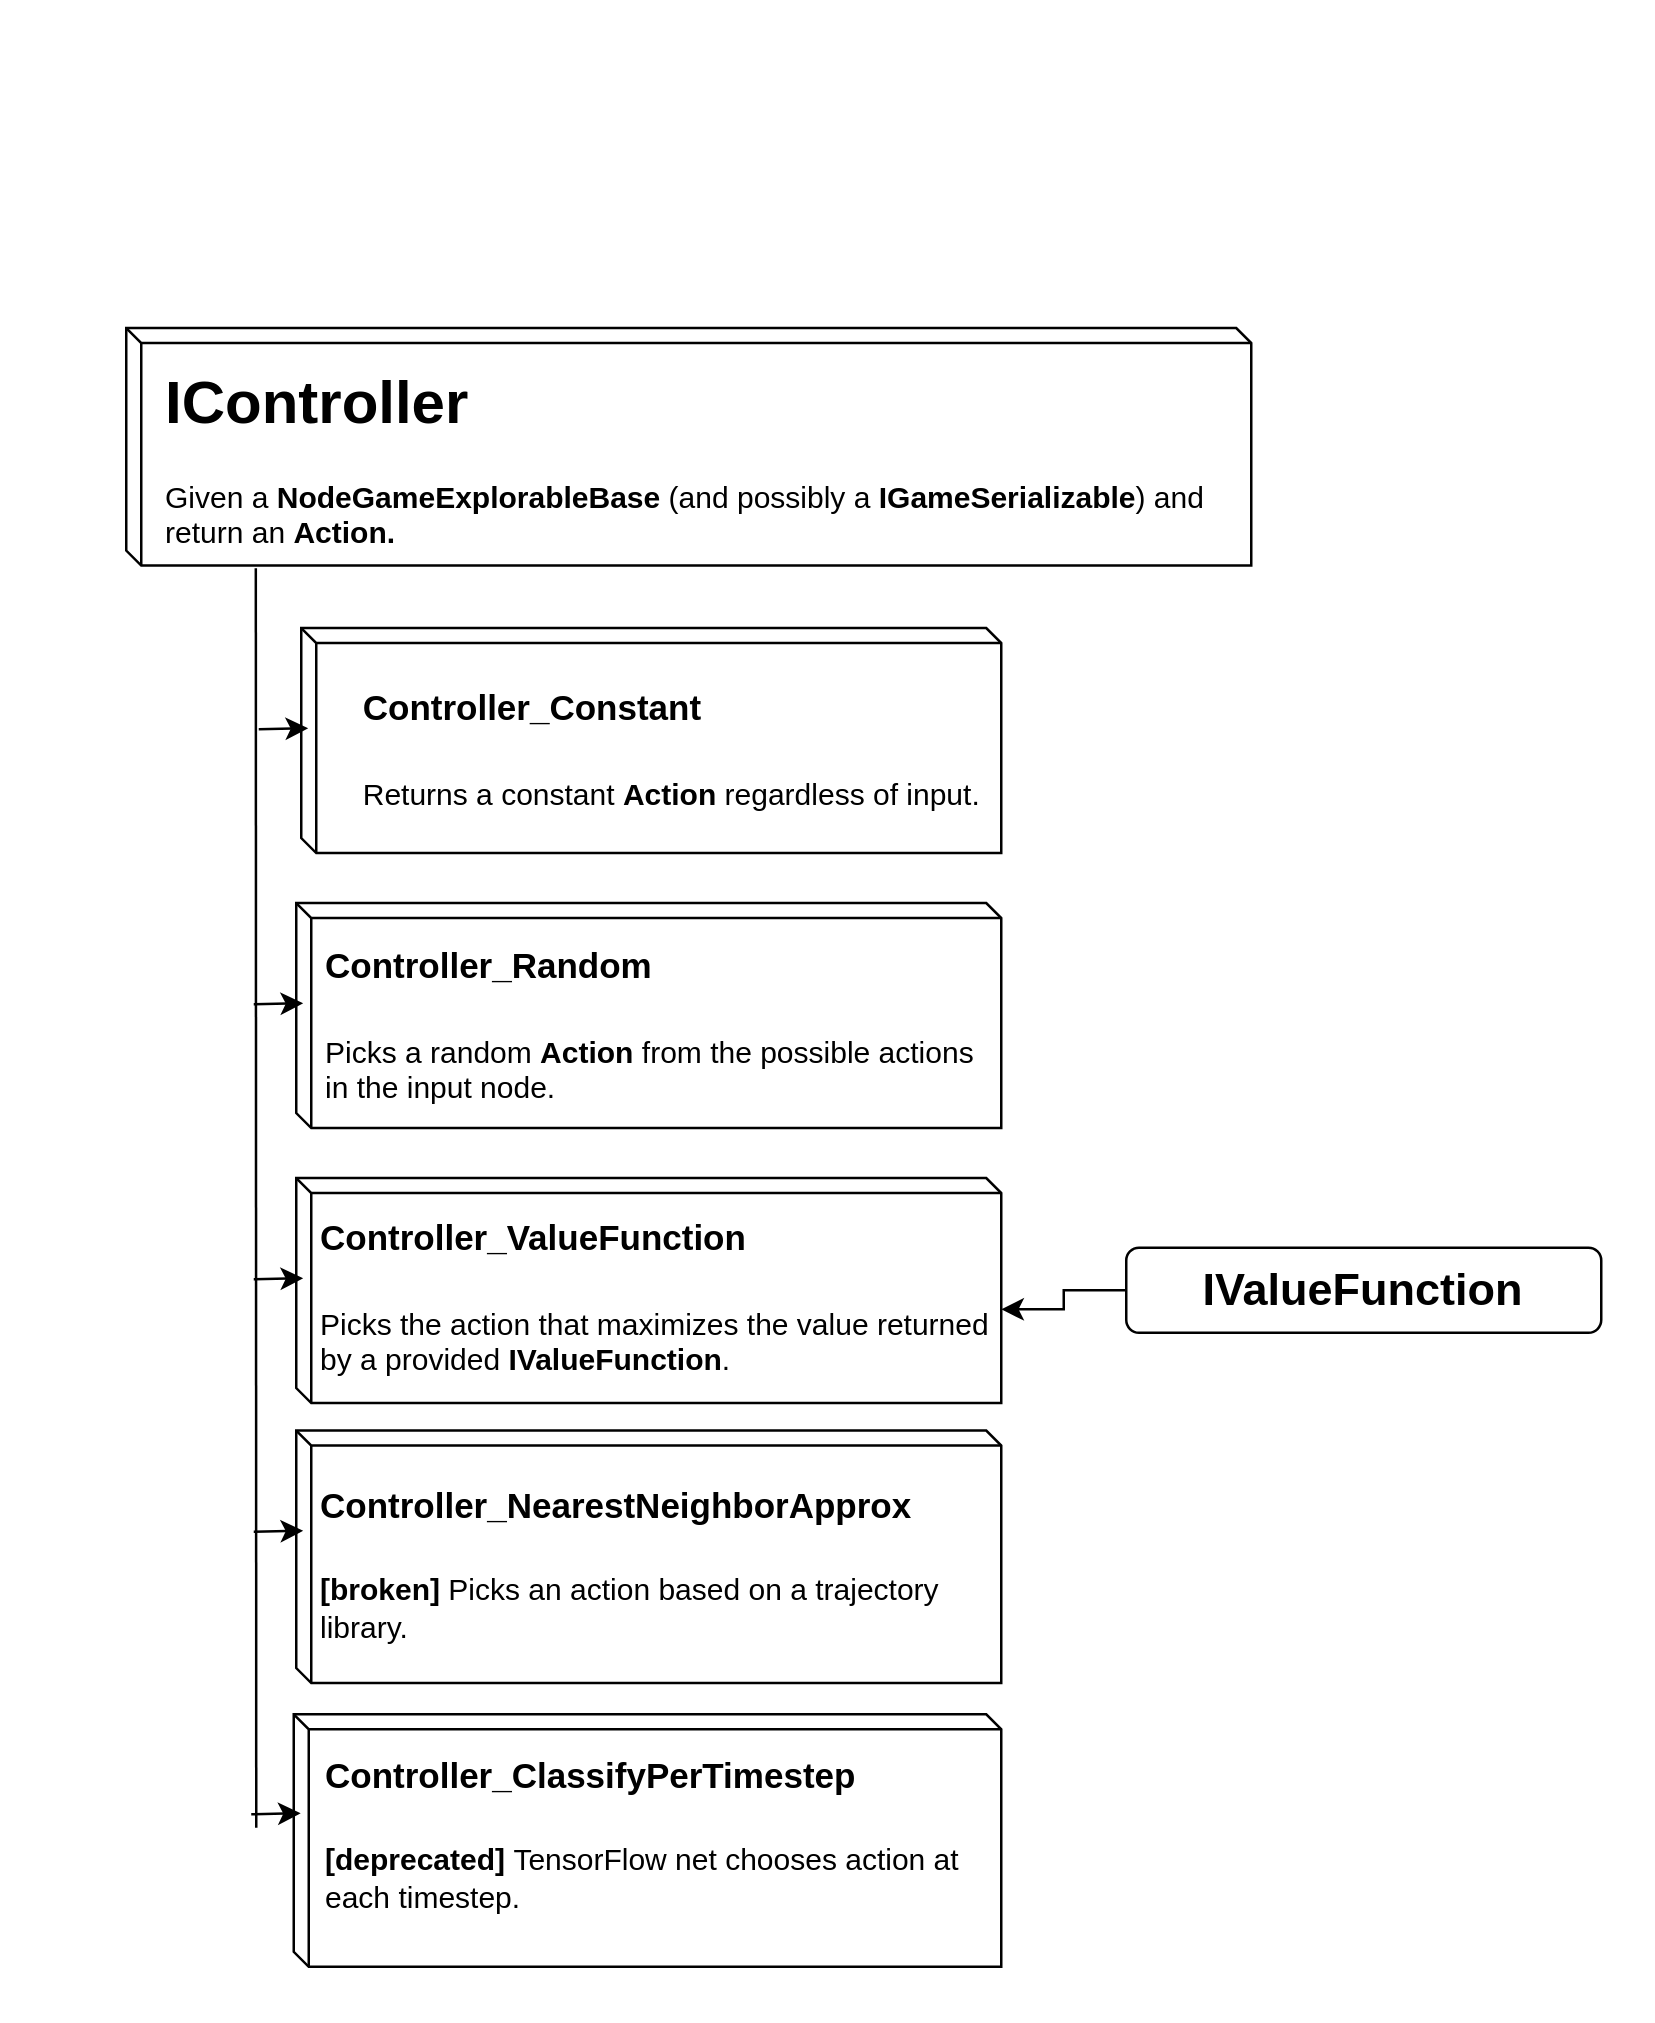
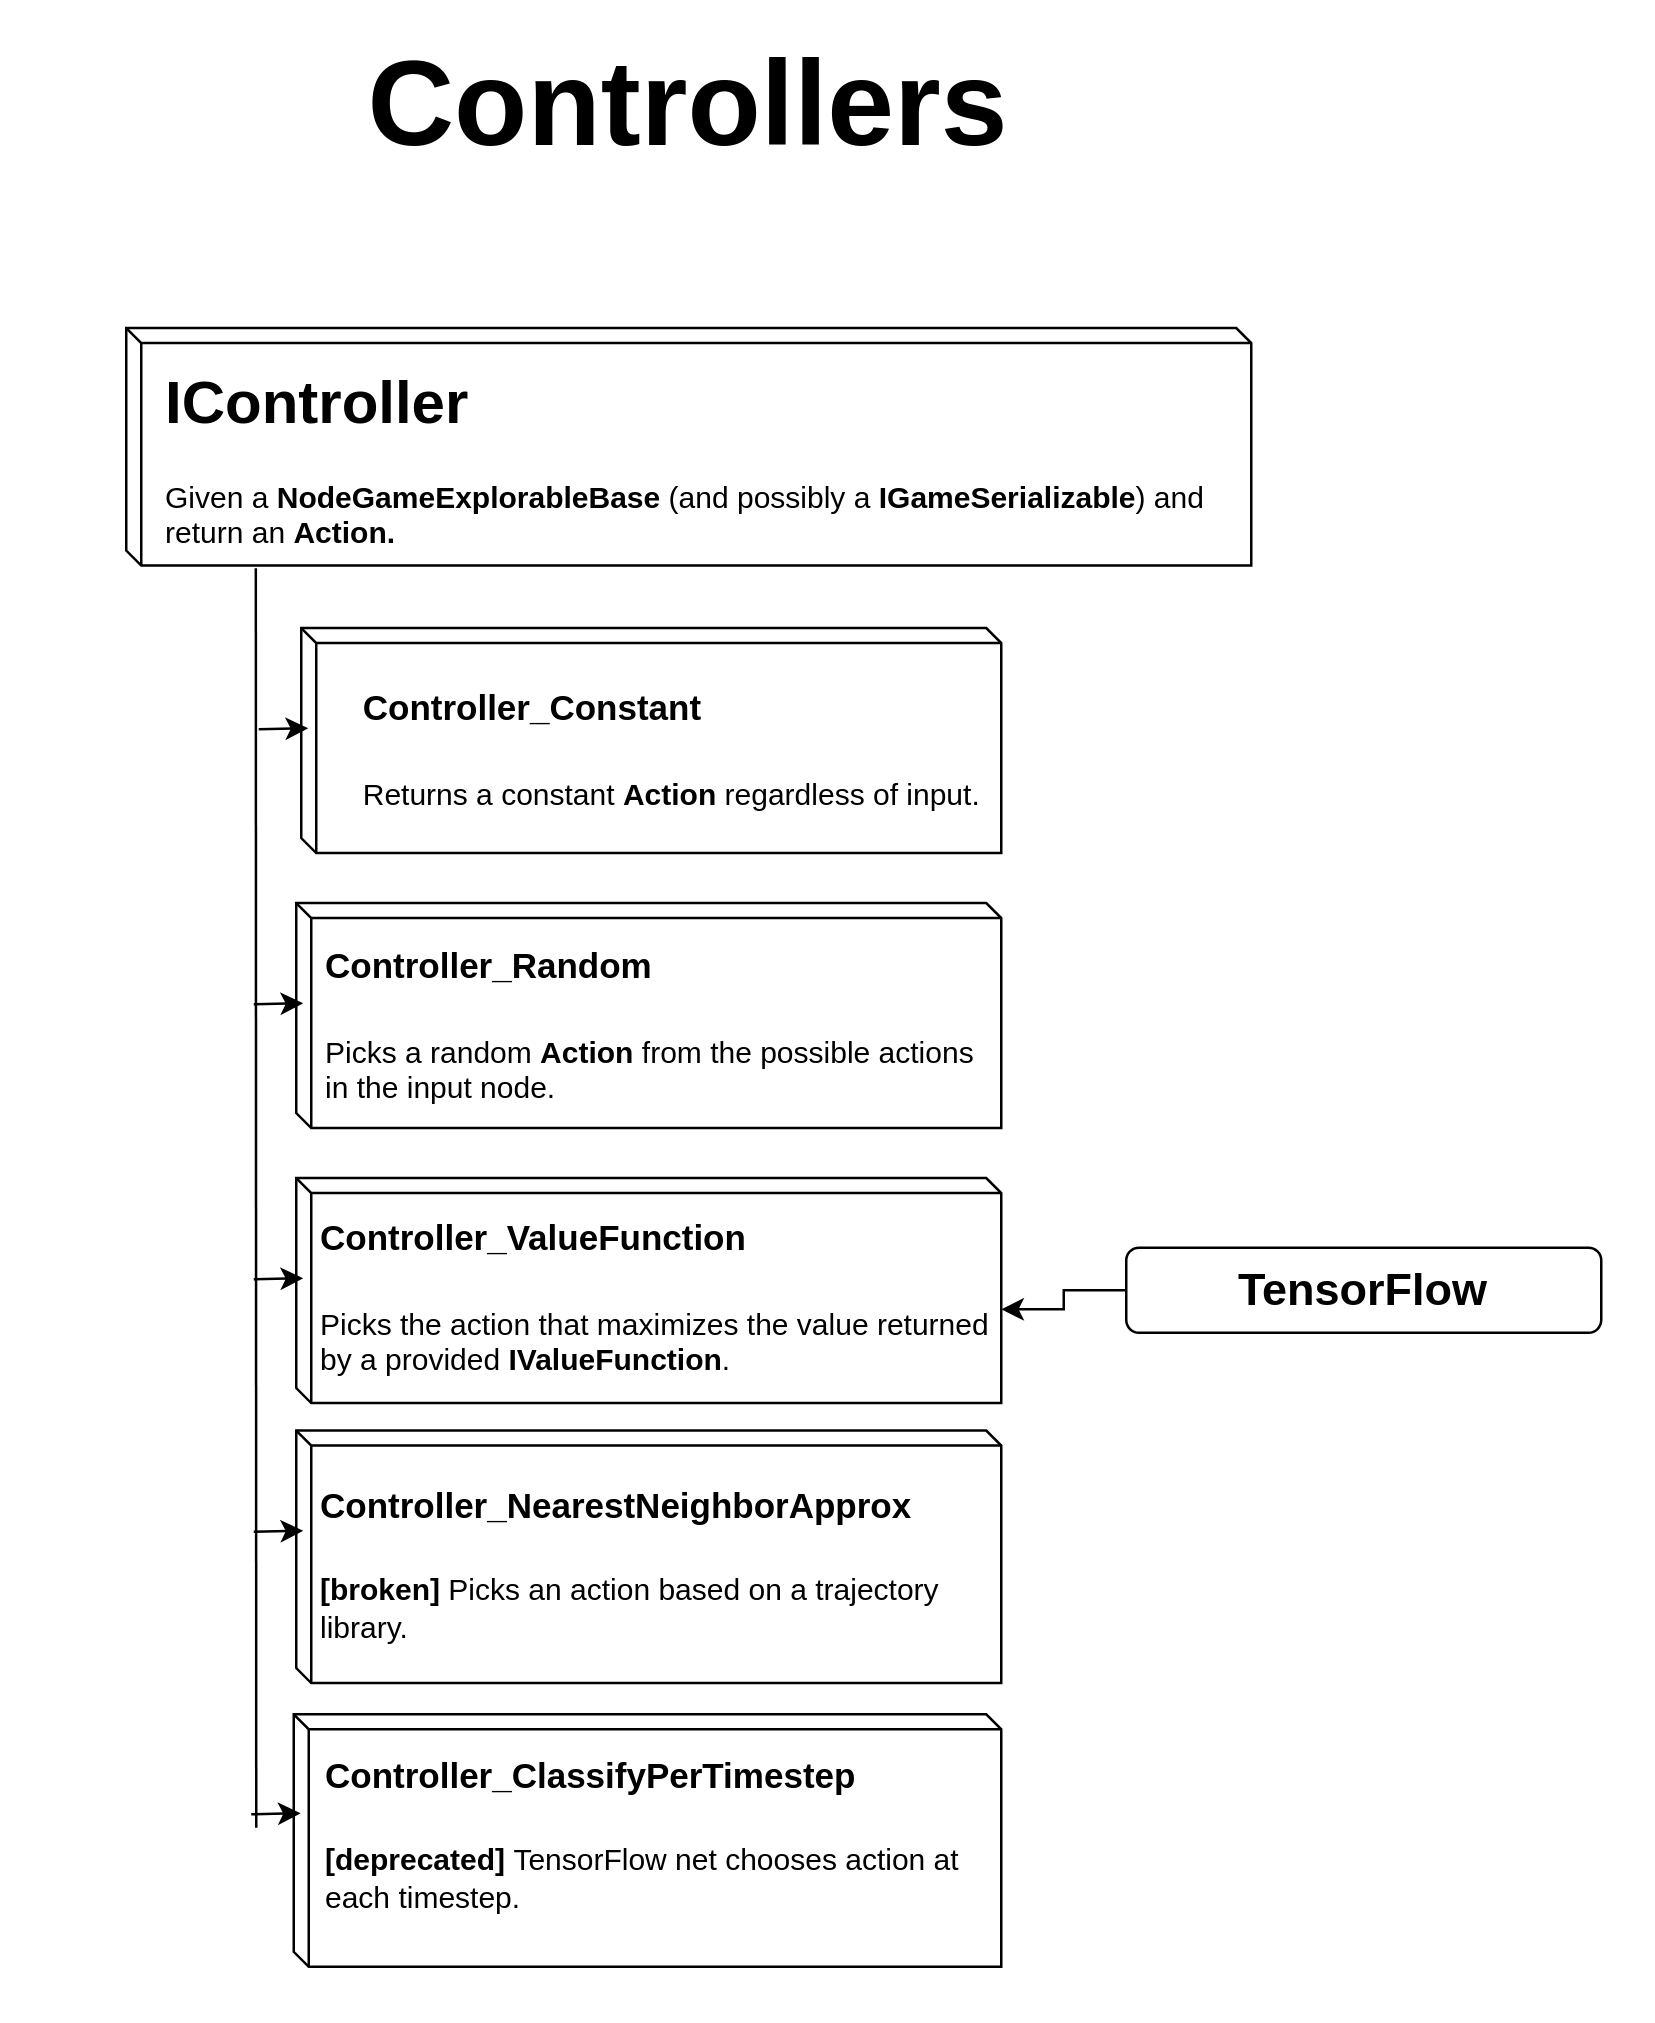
none -> (689, 103)
(1364, 1291) -> (1364, 1291)
